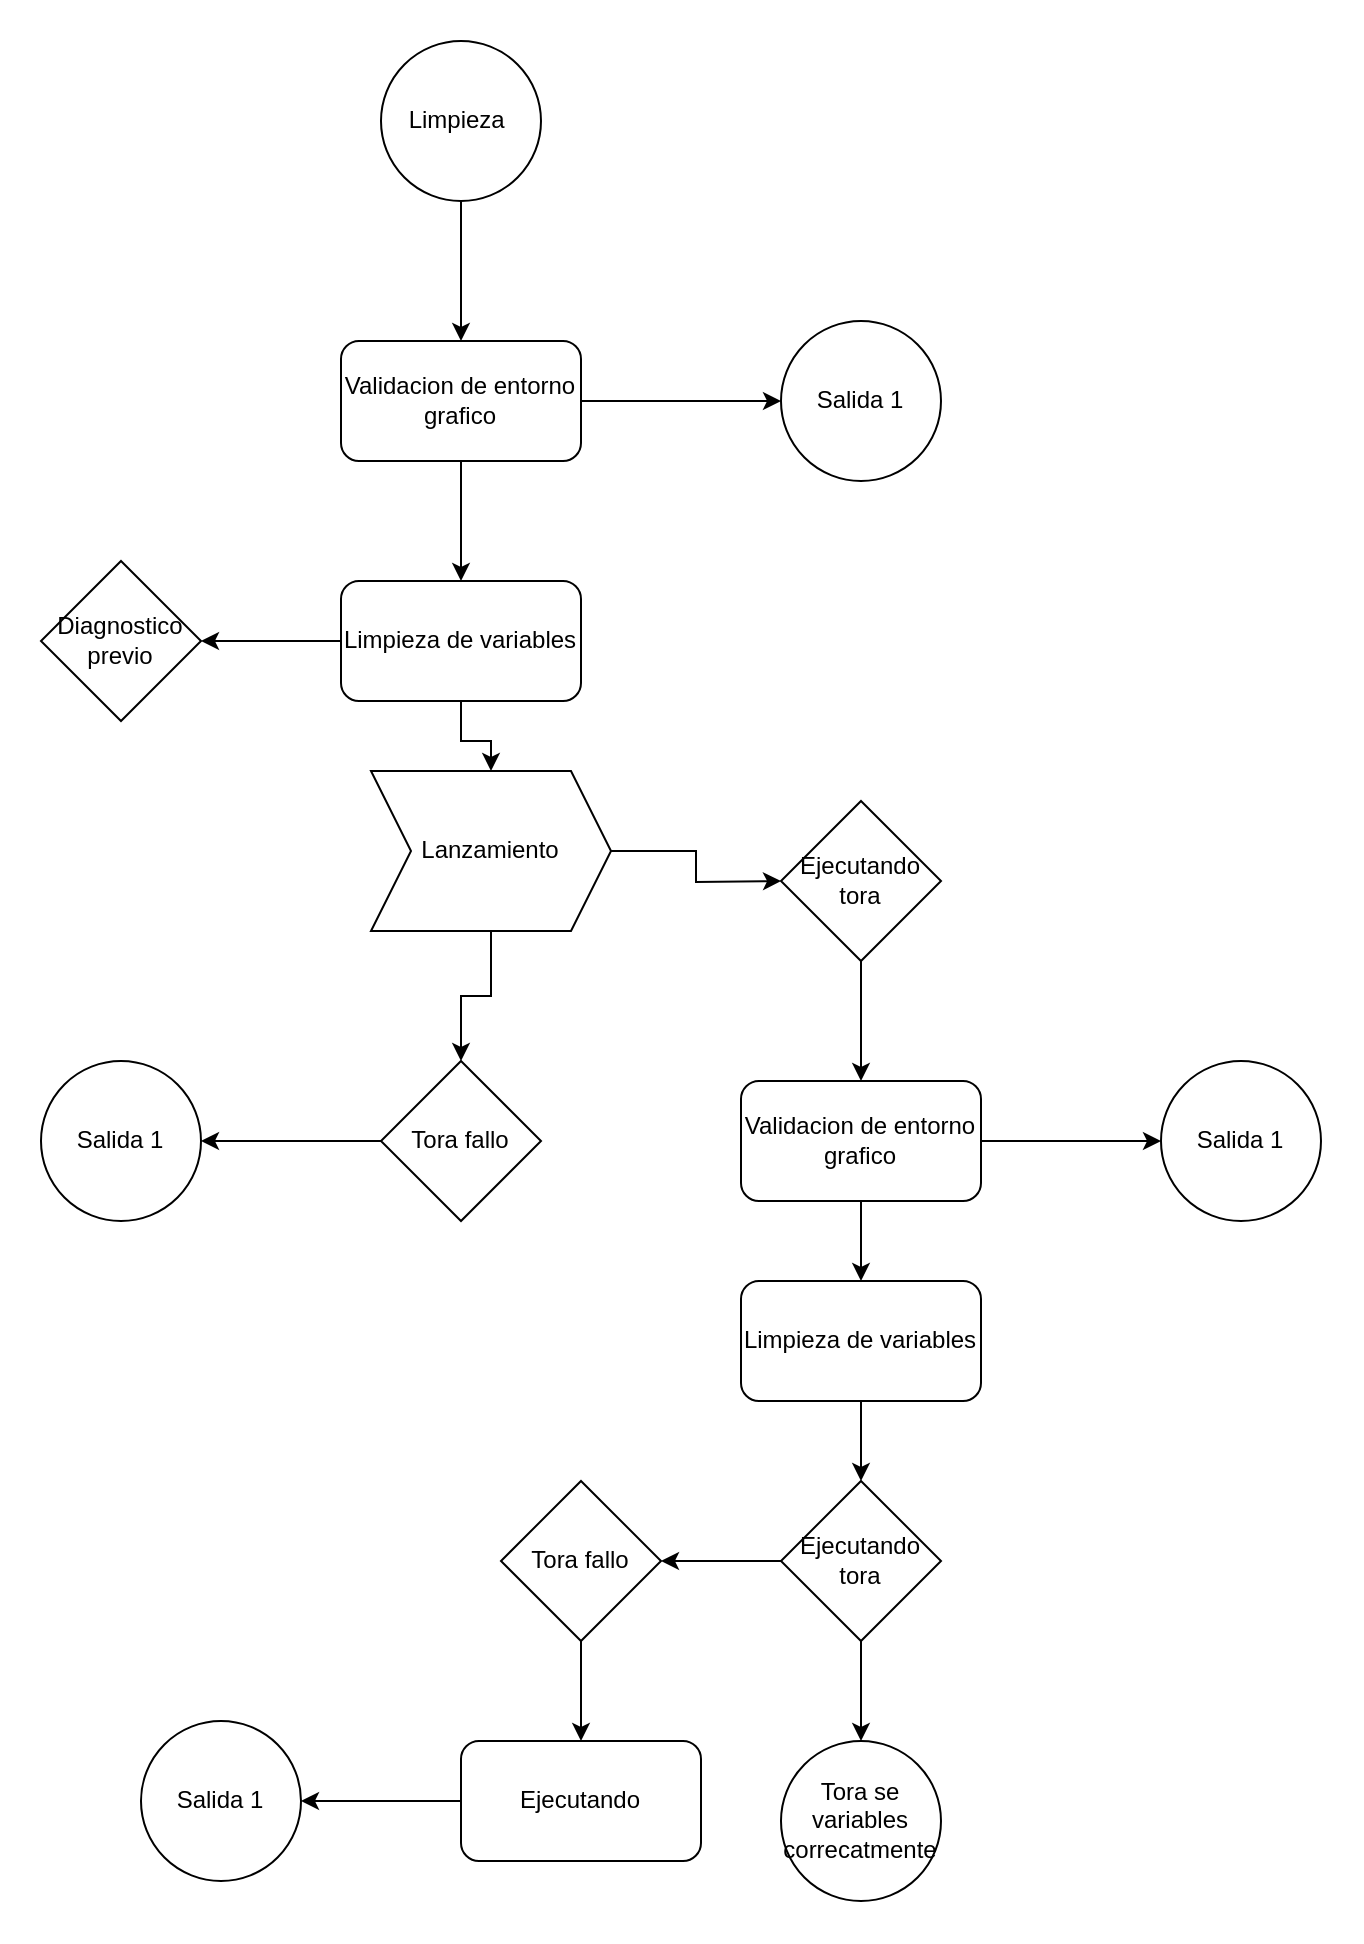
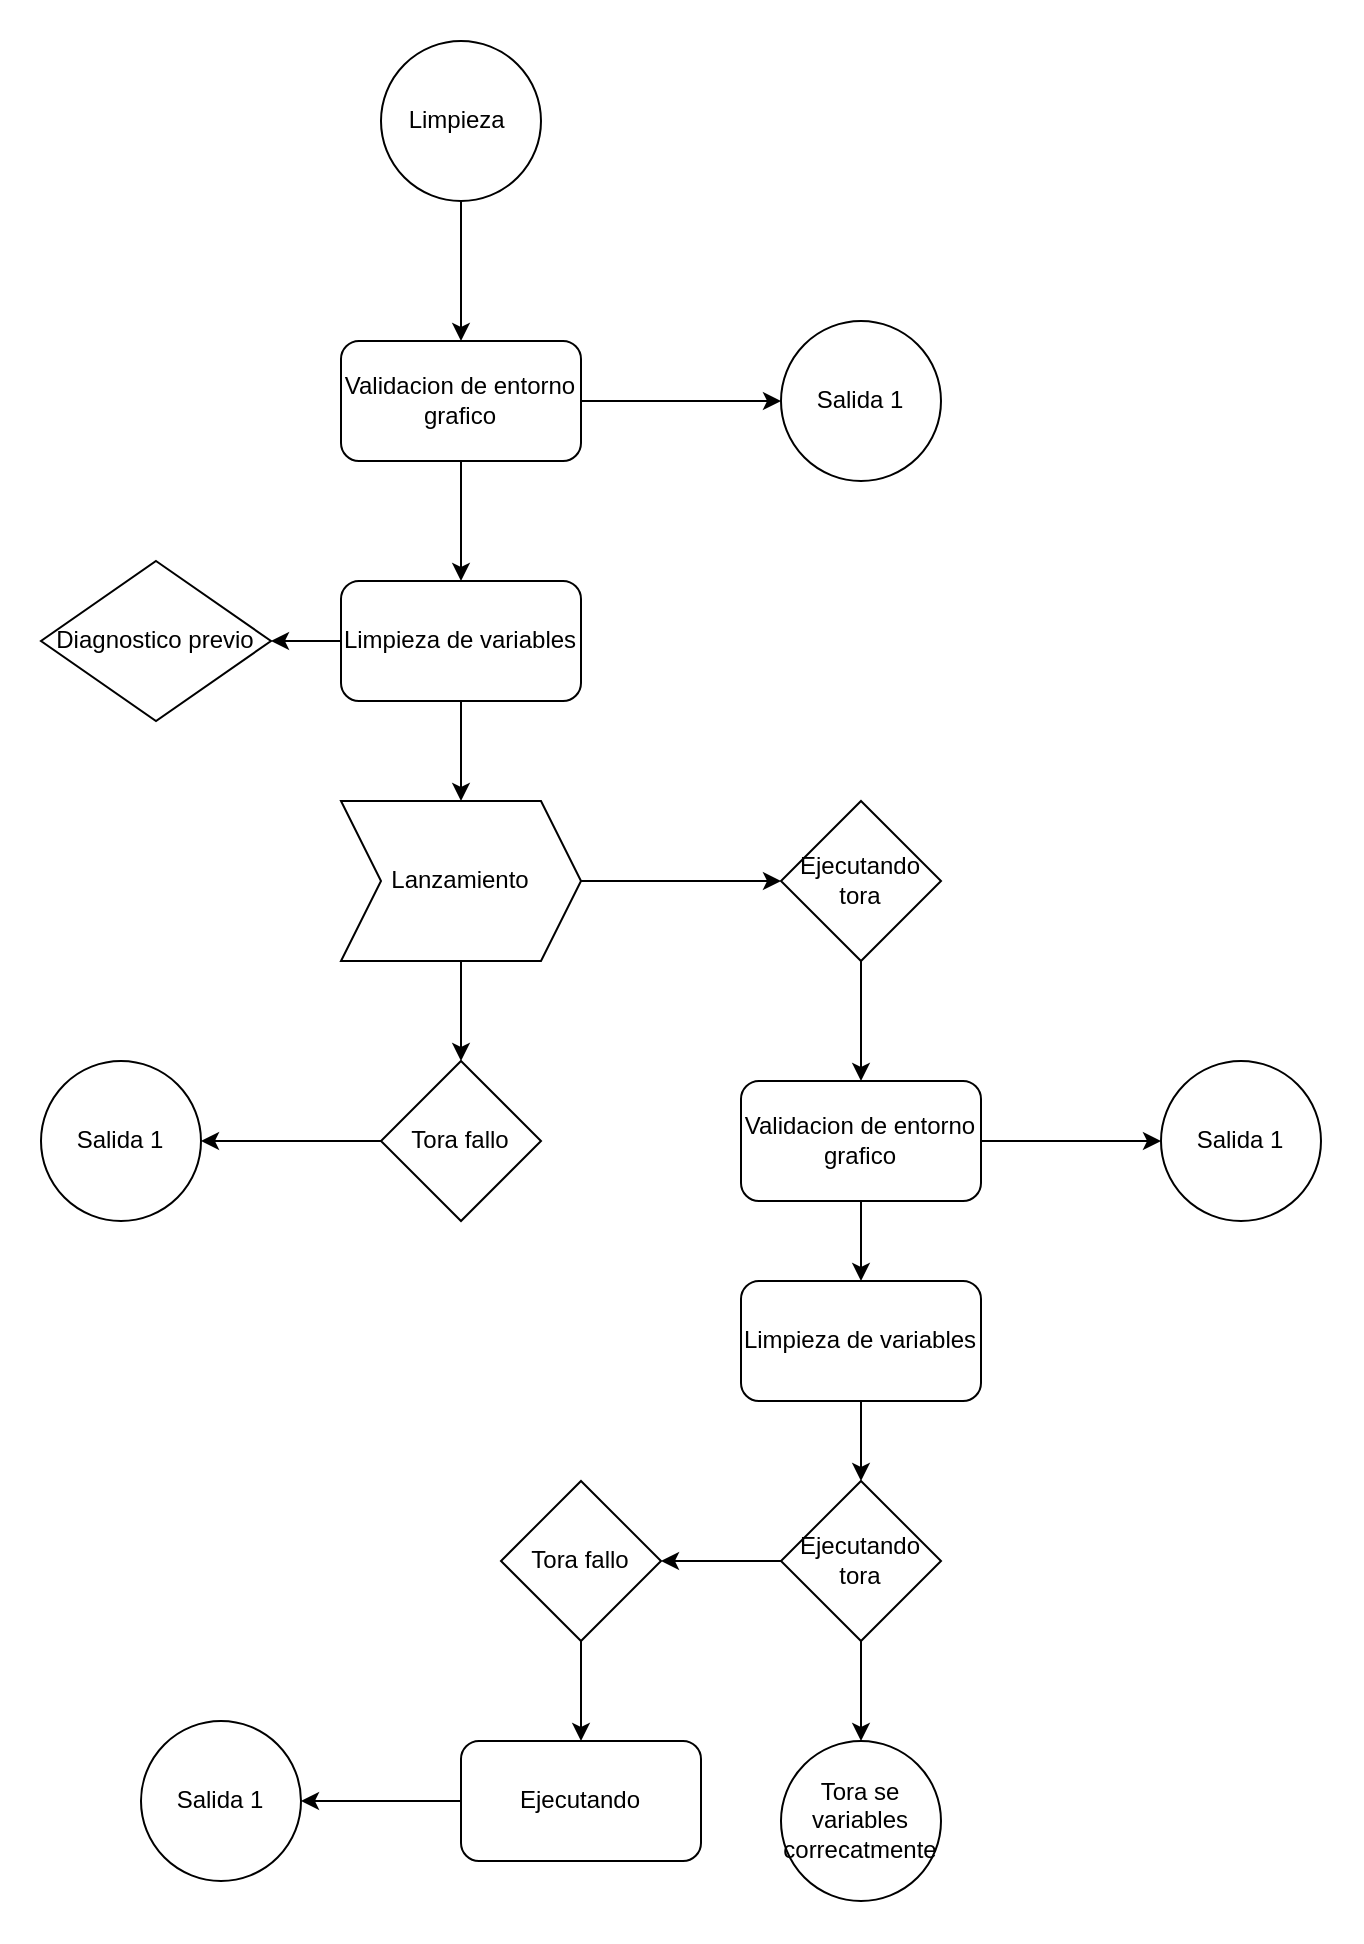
(121, 641) -> (156, 641)
(491, 851) -> (461, 881)
